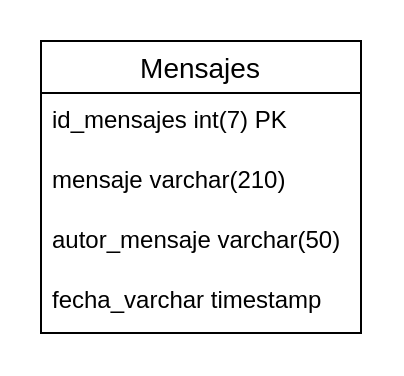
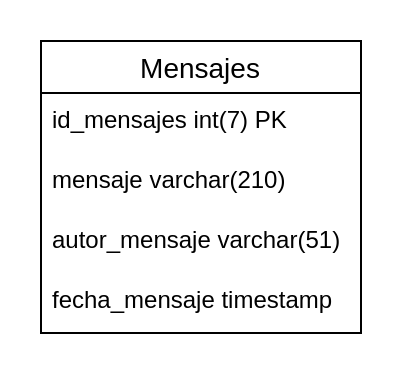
(217, 240) -> (217, 240)
(200, 300) -> (200, 300)
